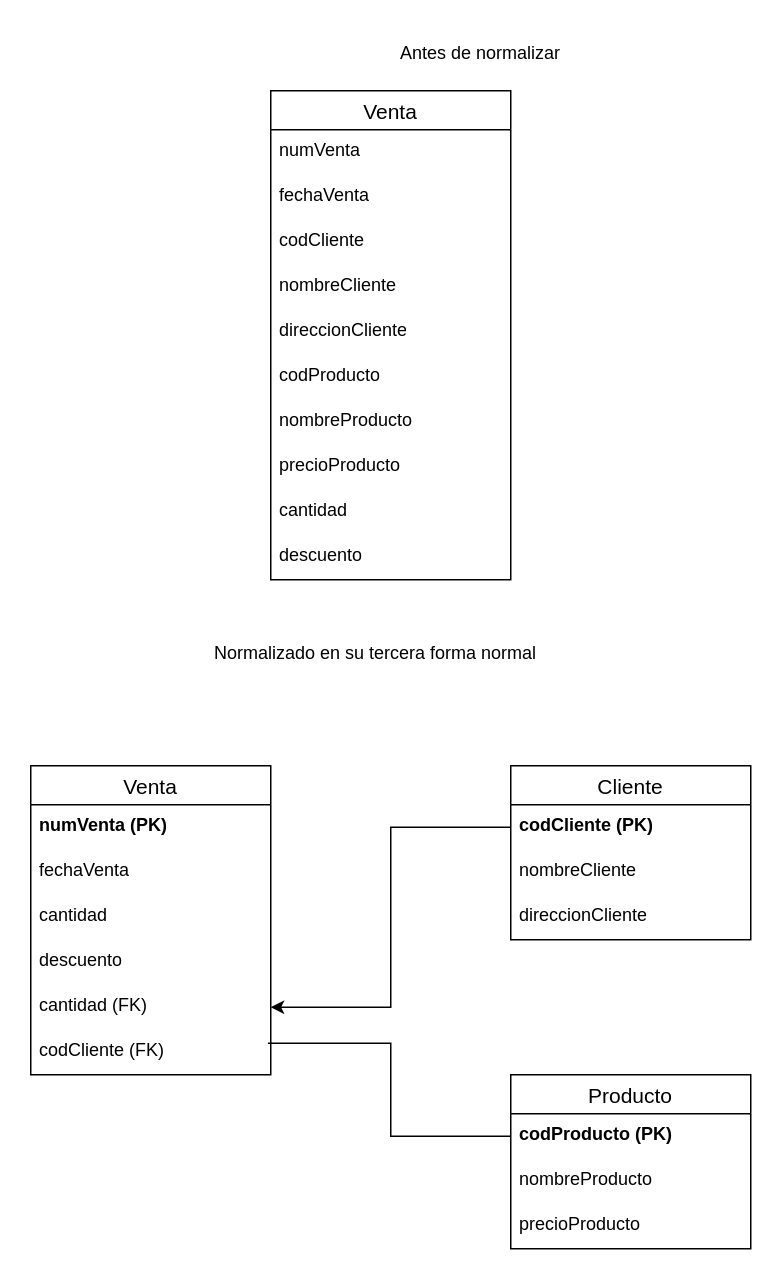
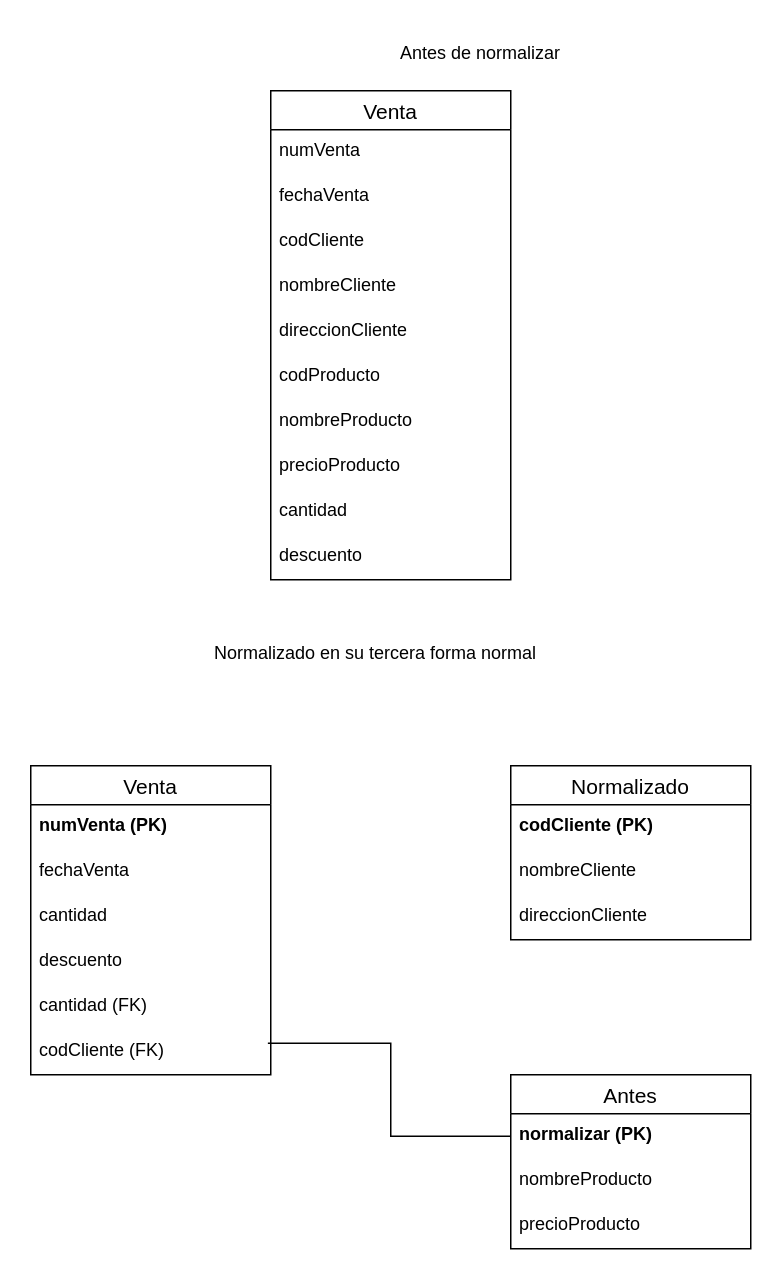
(630, 787) -> (630, 787)
(391, 913) -> none
(630, 1096) -> (630, 1096)
(598, 1135) -> (588, 1135)
